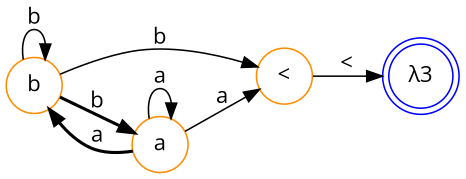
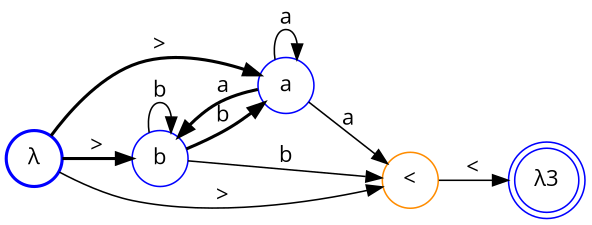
(34, 85) -> (160, 159)
(160, 145) -> (286, 85)
none -> (34, 159)
